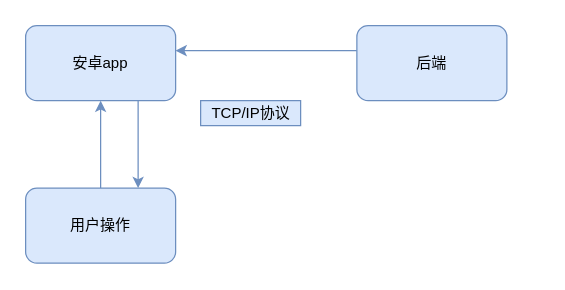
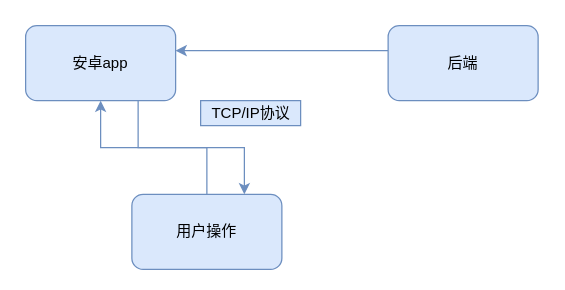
(432, 63) -> (463, 63)
(101, 226) -> (207, 232)
